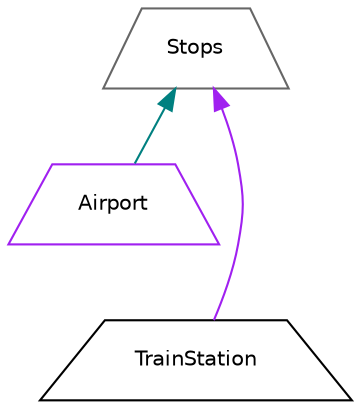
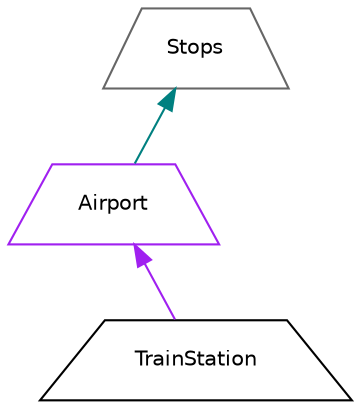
(242, 215) -> (160, 291)
